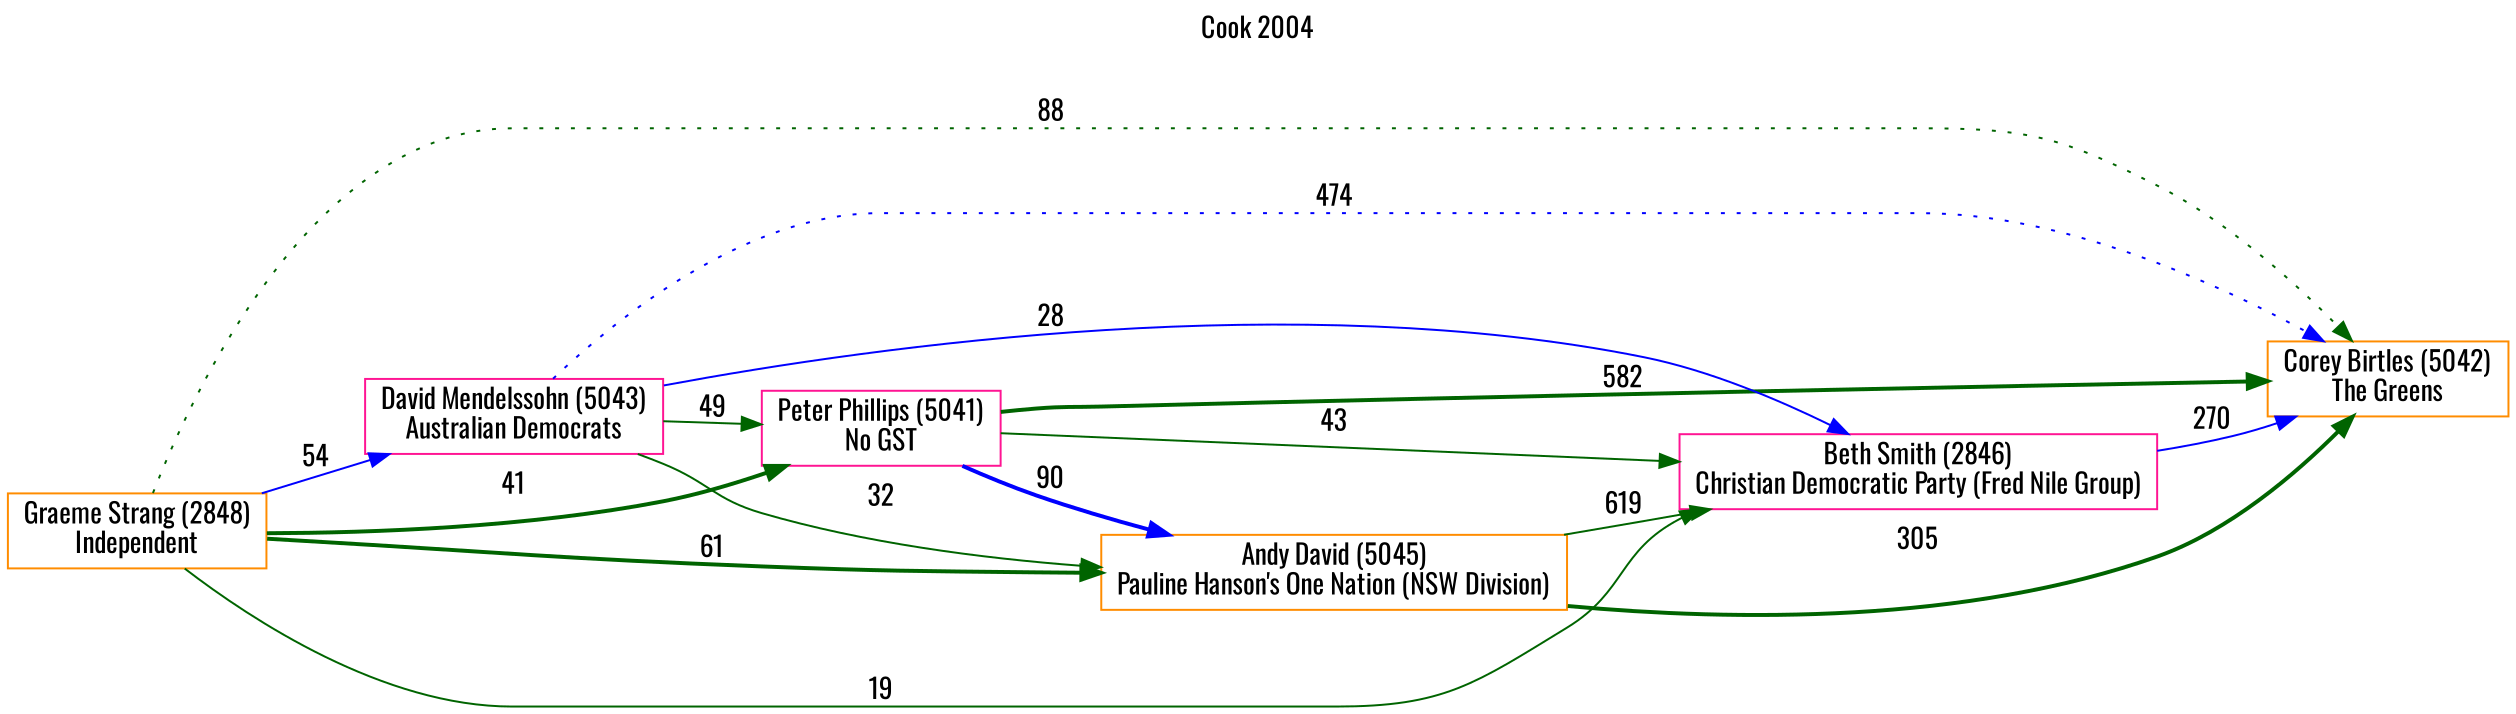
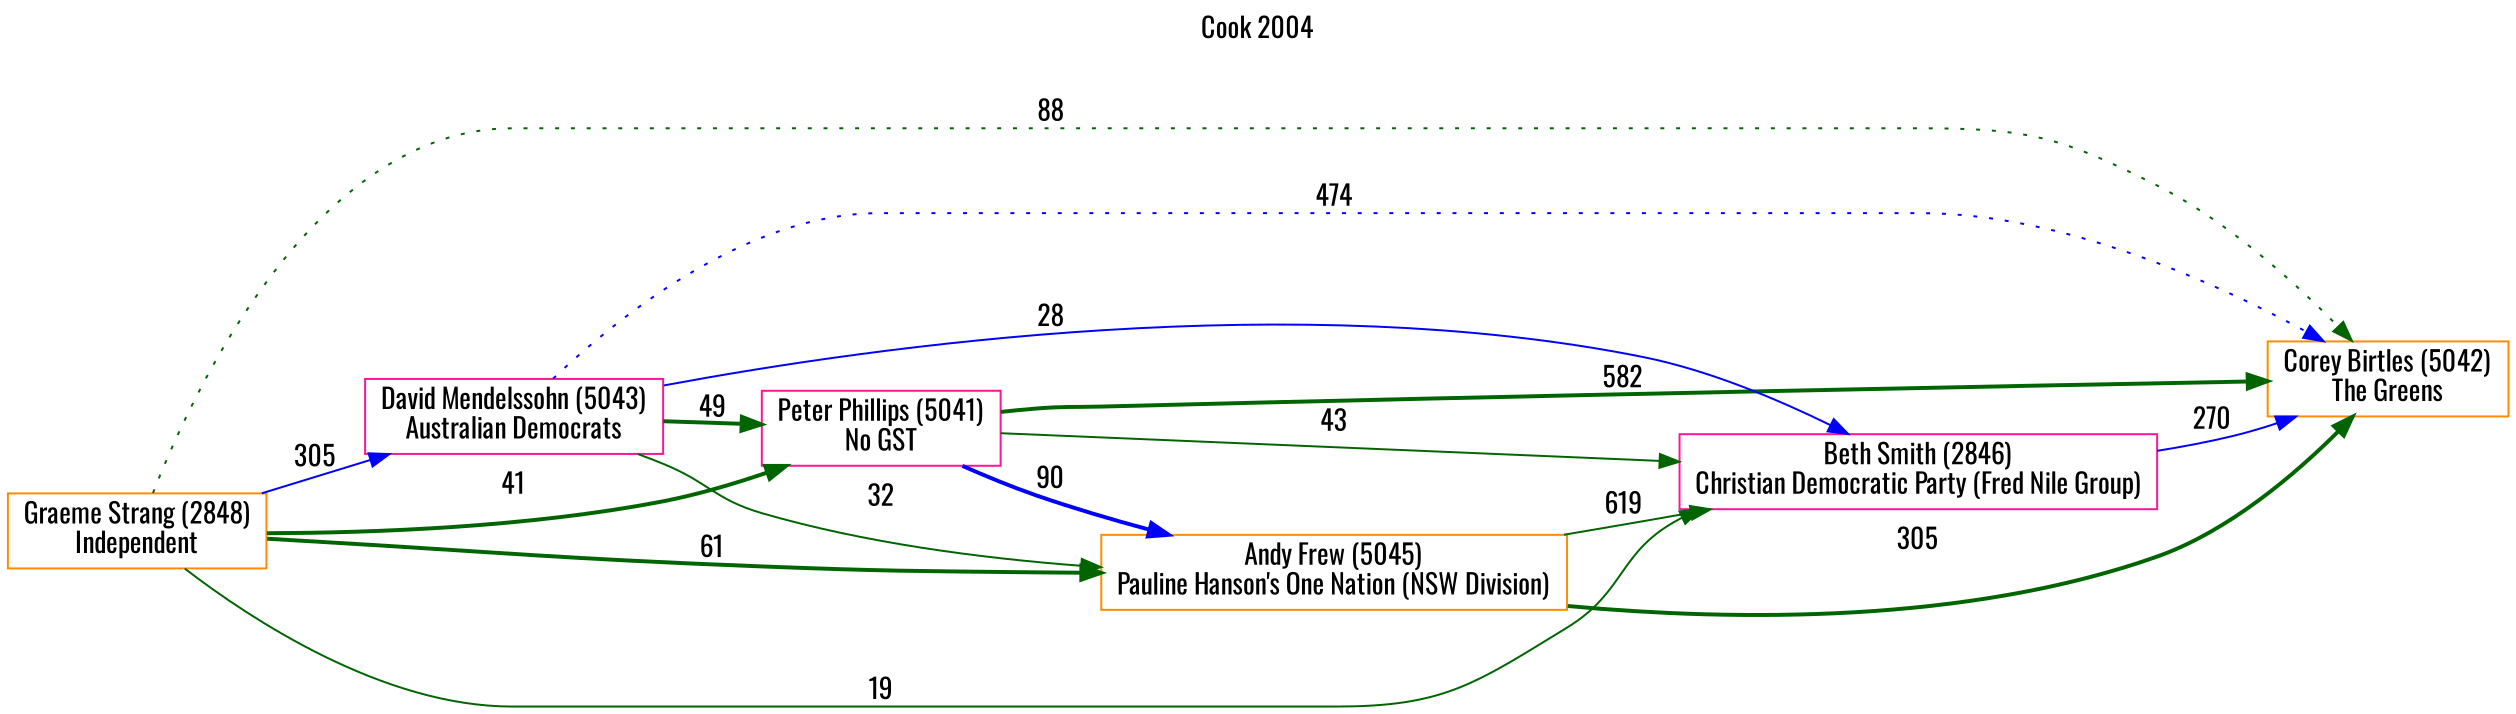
(702, 423) -> (702, 423)
(316, 459) -> (316, 459)
(1334, 572) -> (1334, 572)
